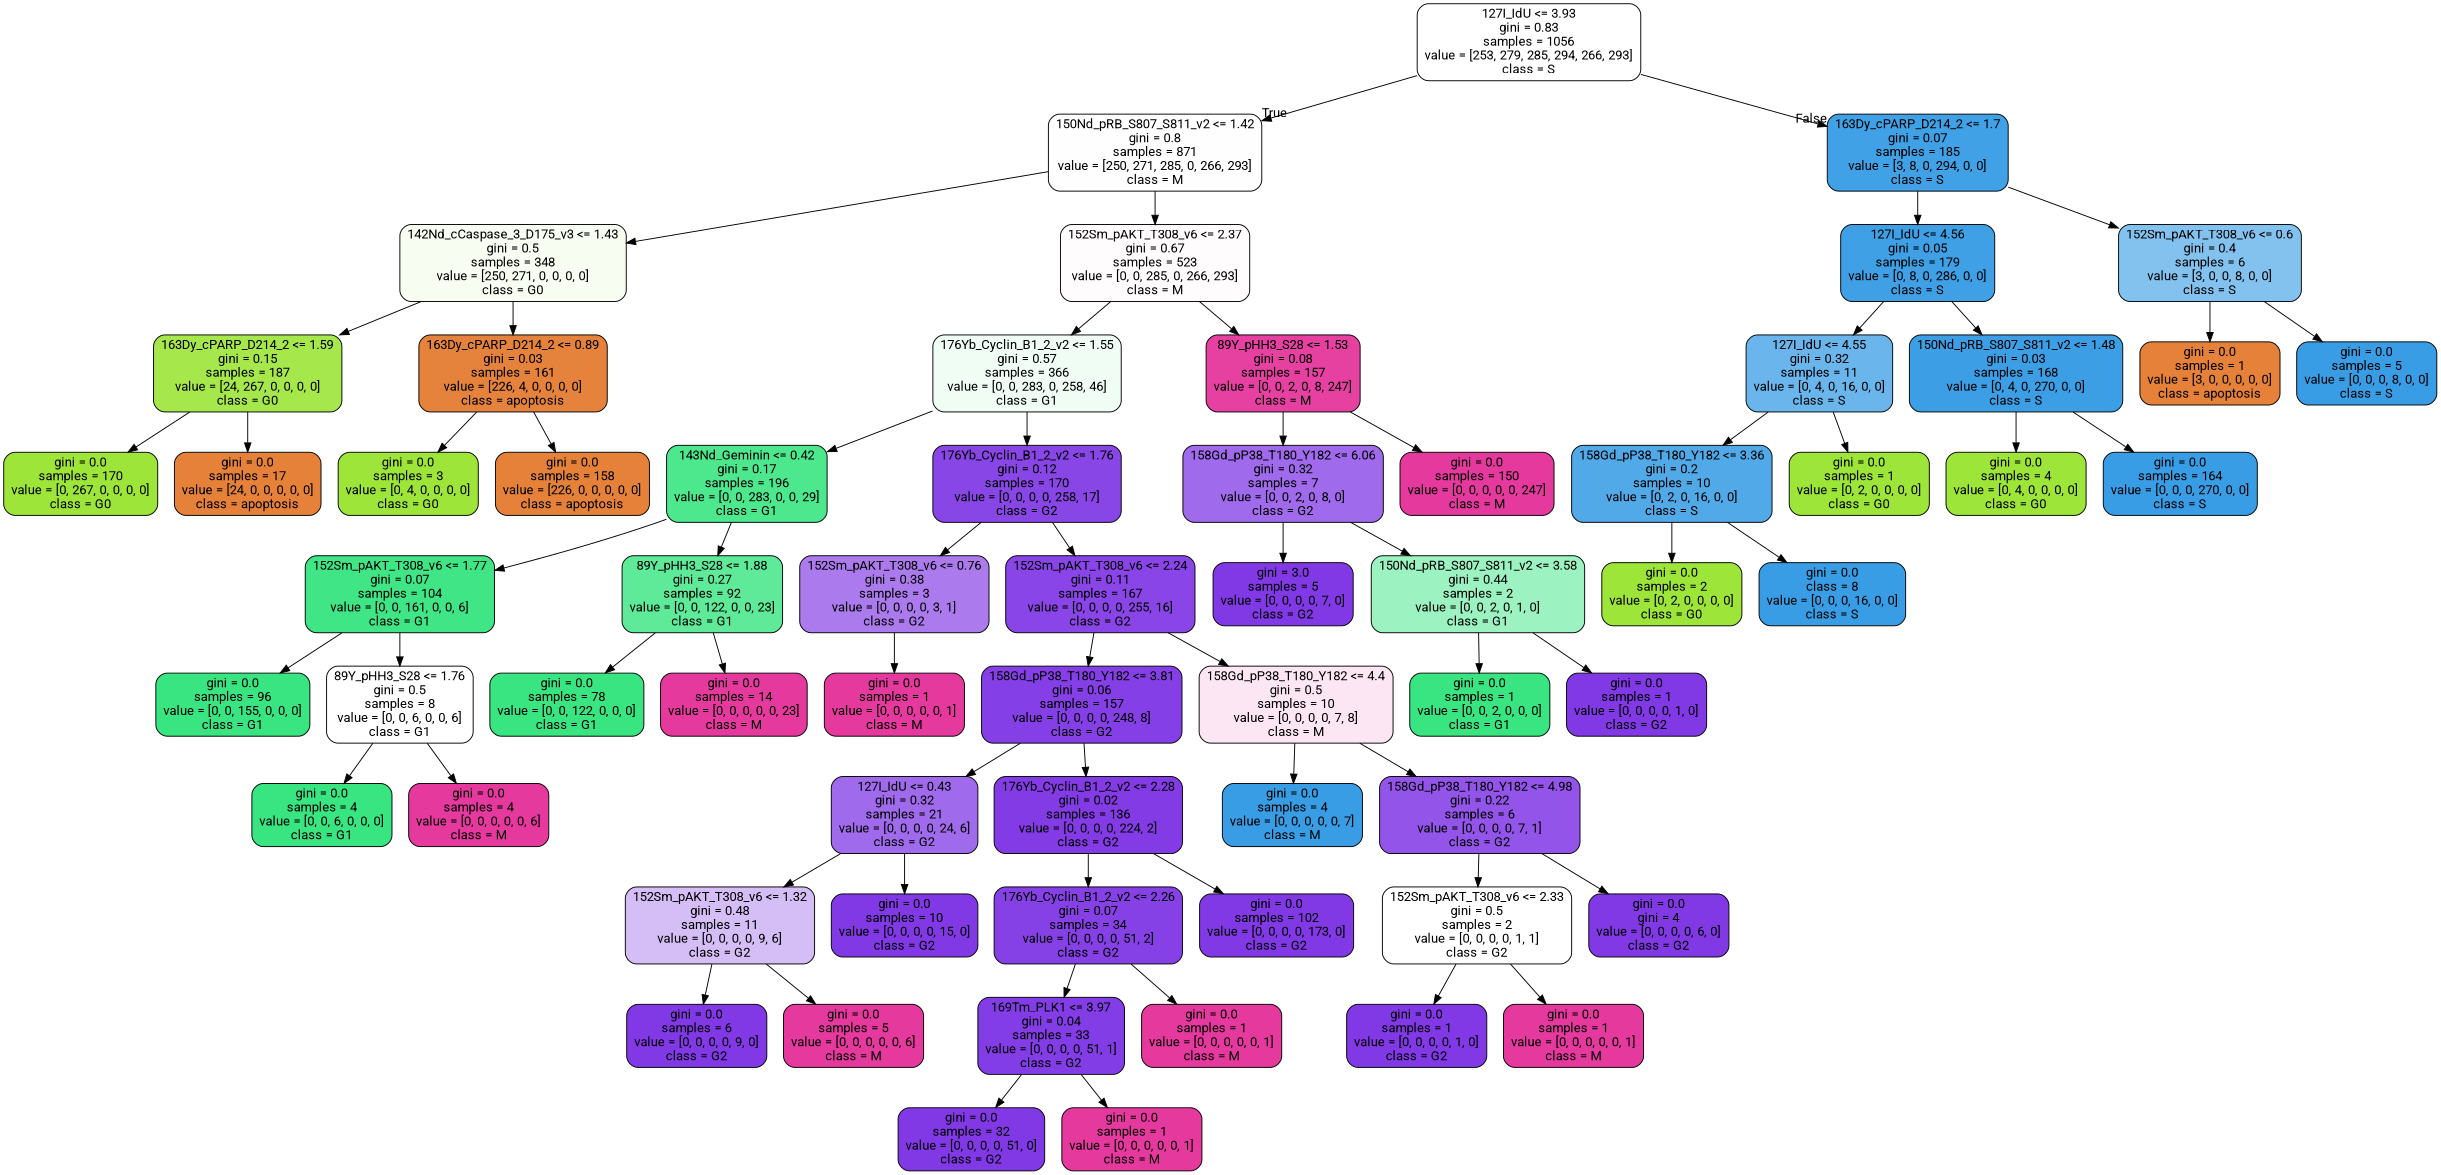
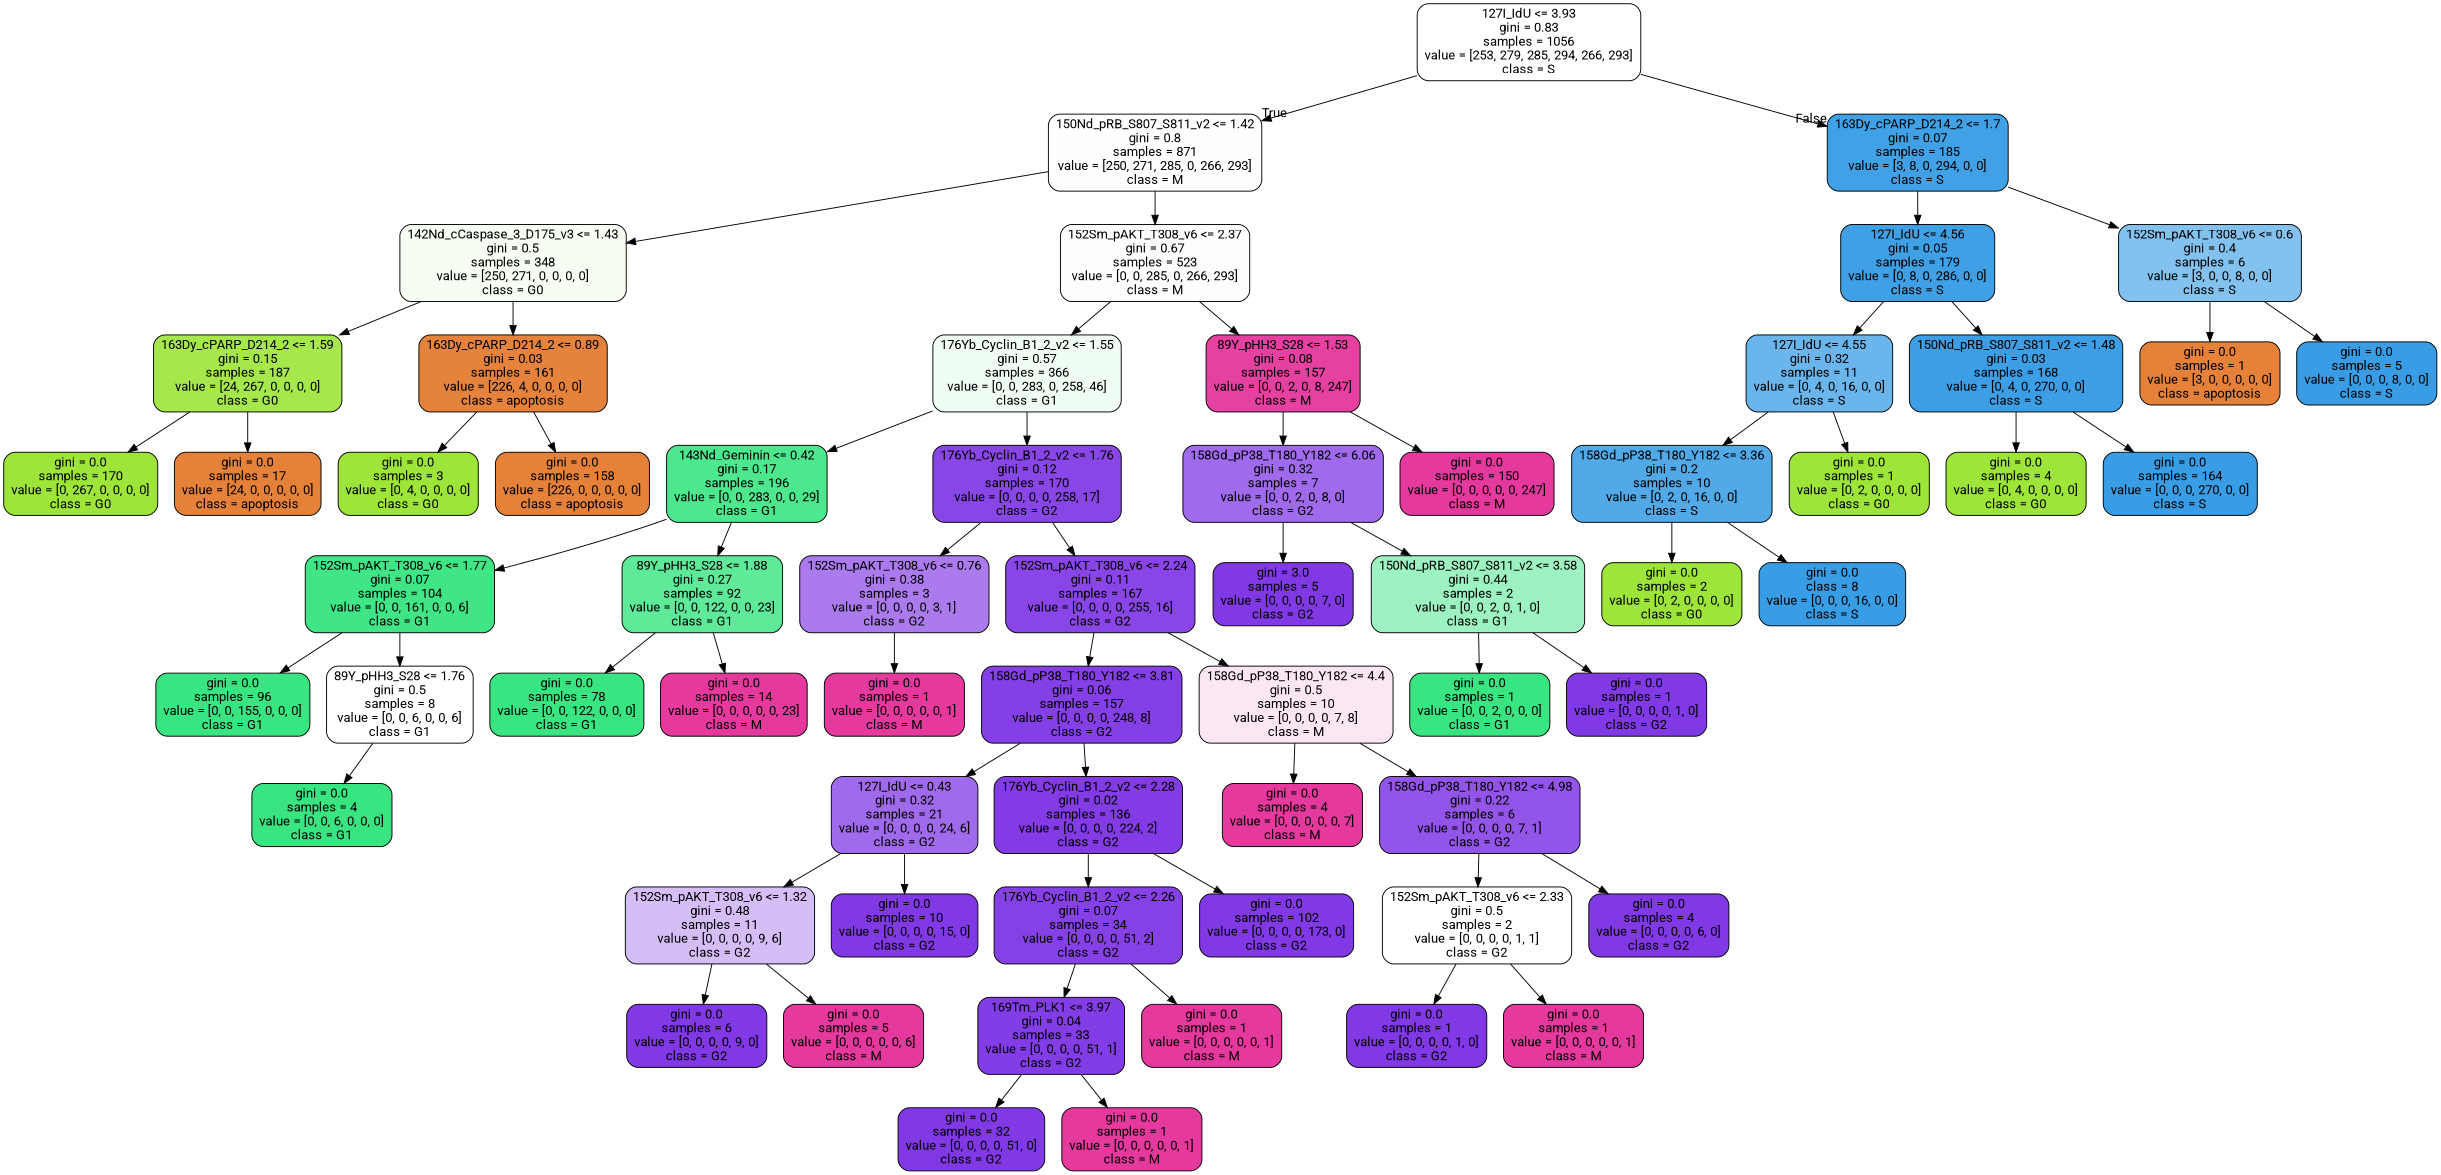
(479, 815) -> none
(1292, 815) -> (1292, 815)
(1659, 925) -> (1659, 925)
